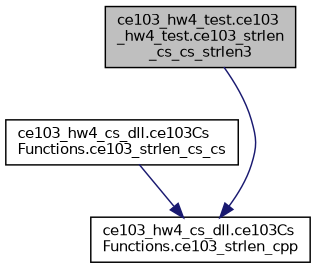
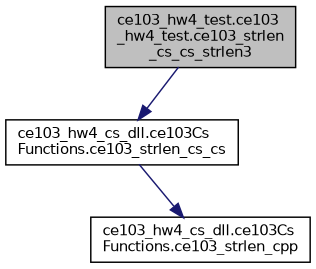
(255, 136) -> (163, 88)
